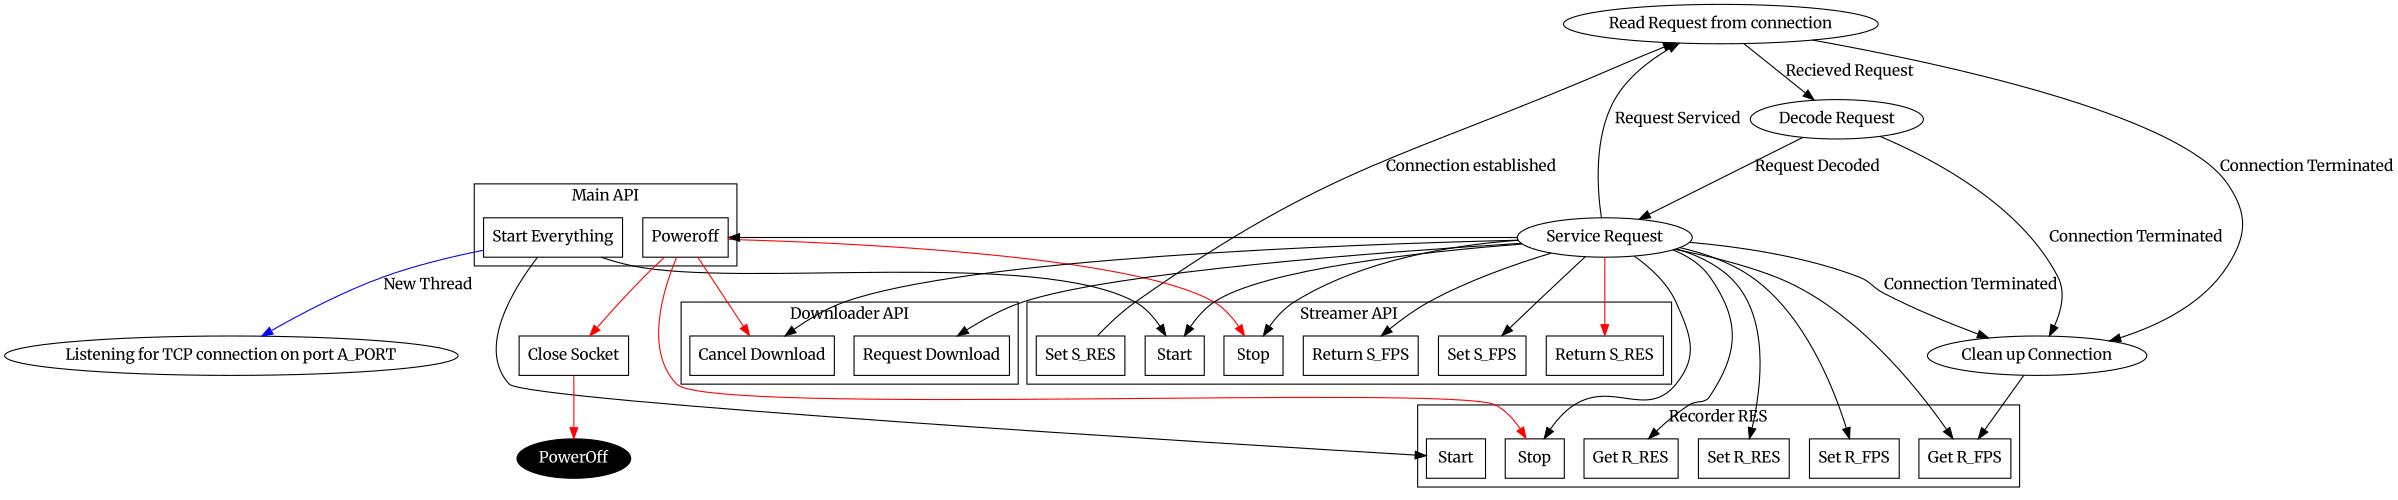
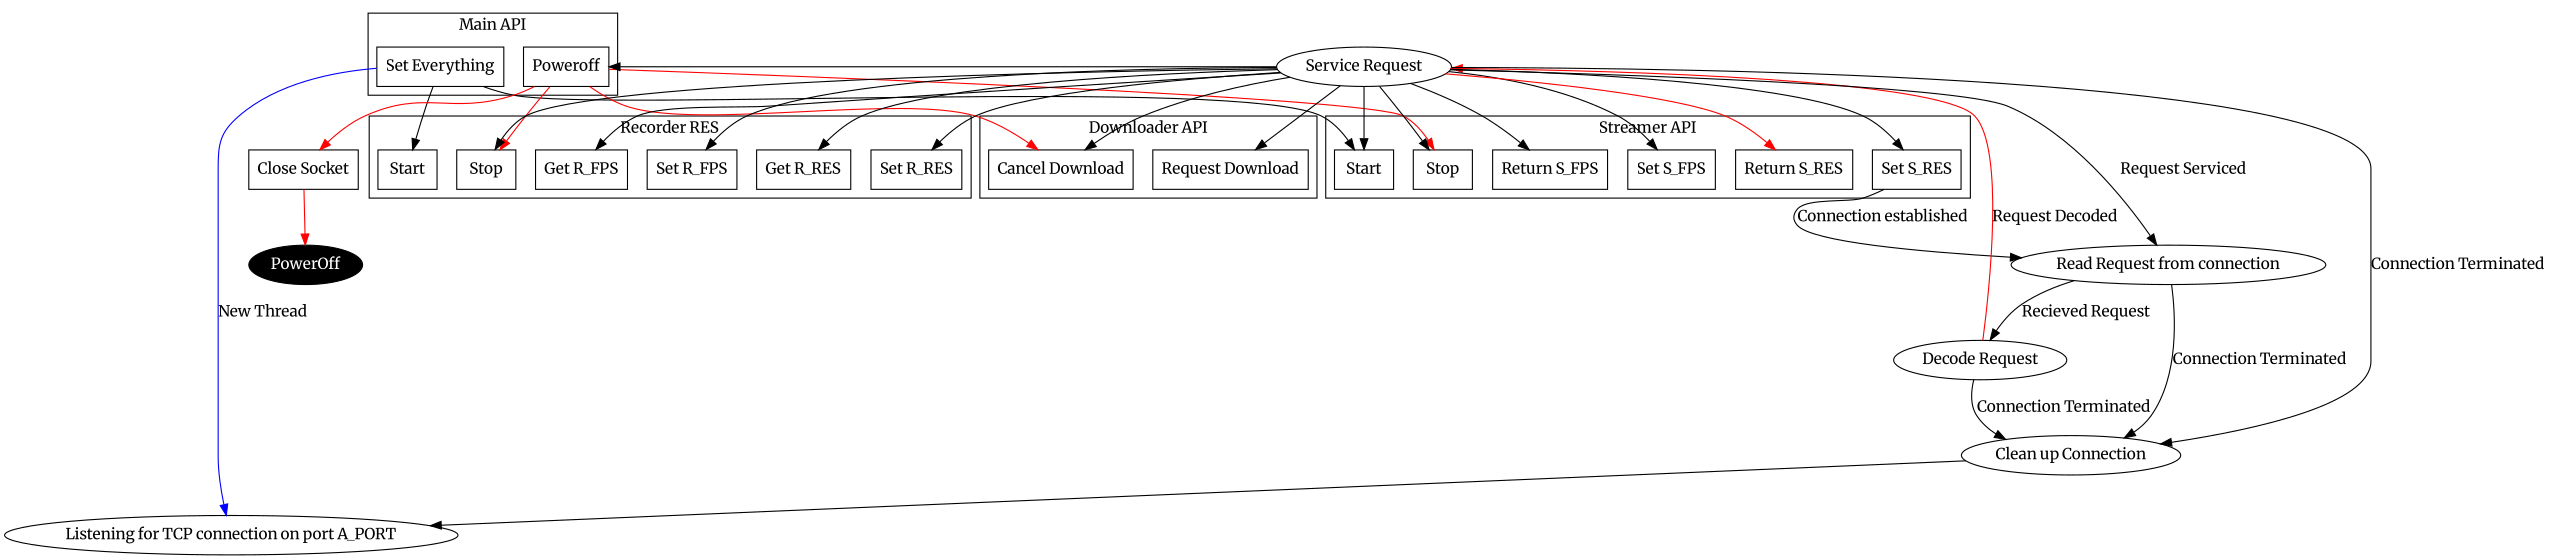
none -> (1725, 87)
(1726, 176) -> (1945, 103)
(553, 237) -> (440, 67)
(2007, 398) -> (1204, 493)
